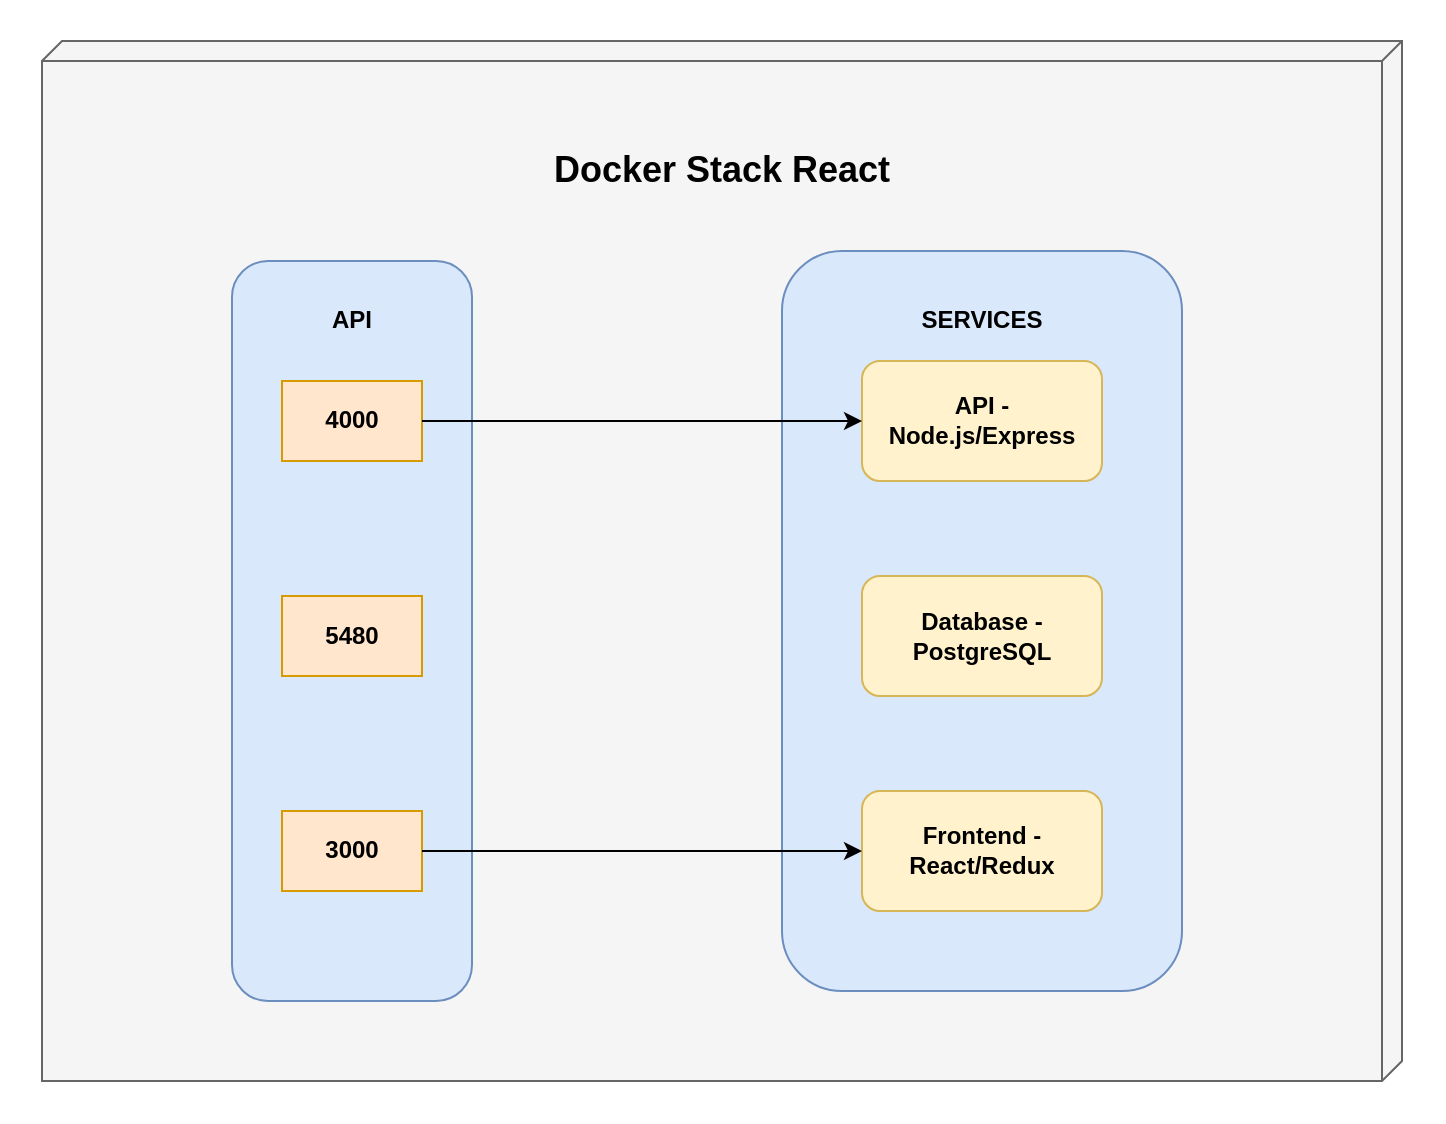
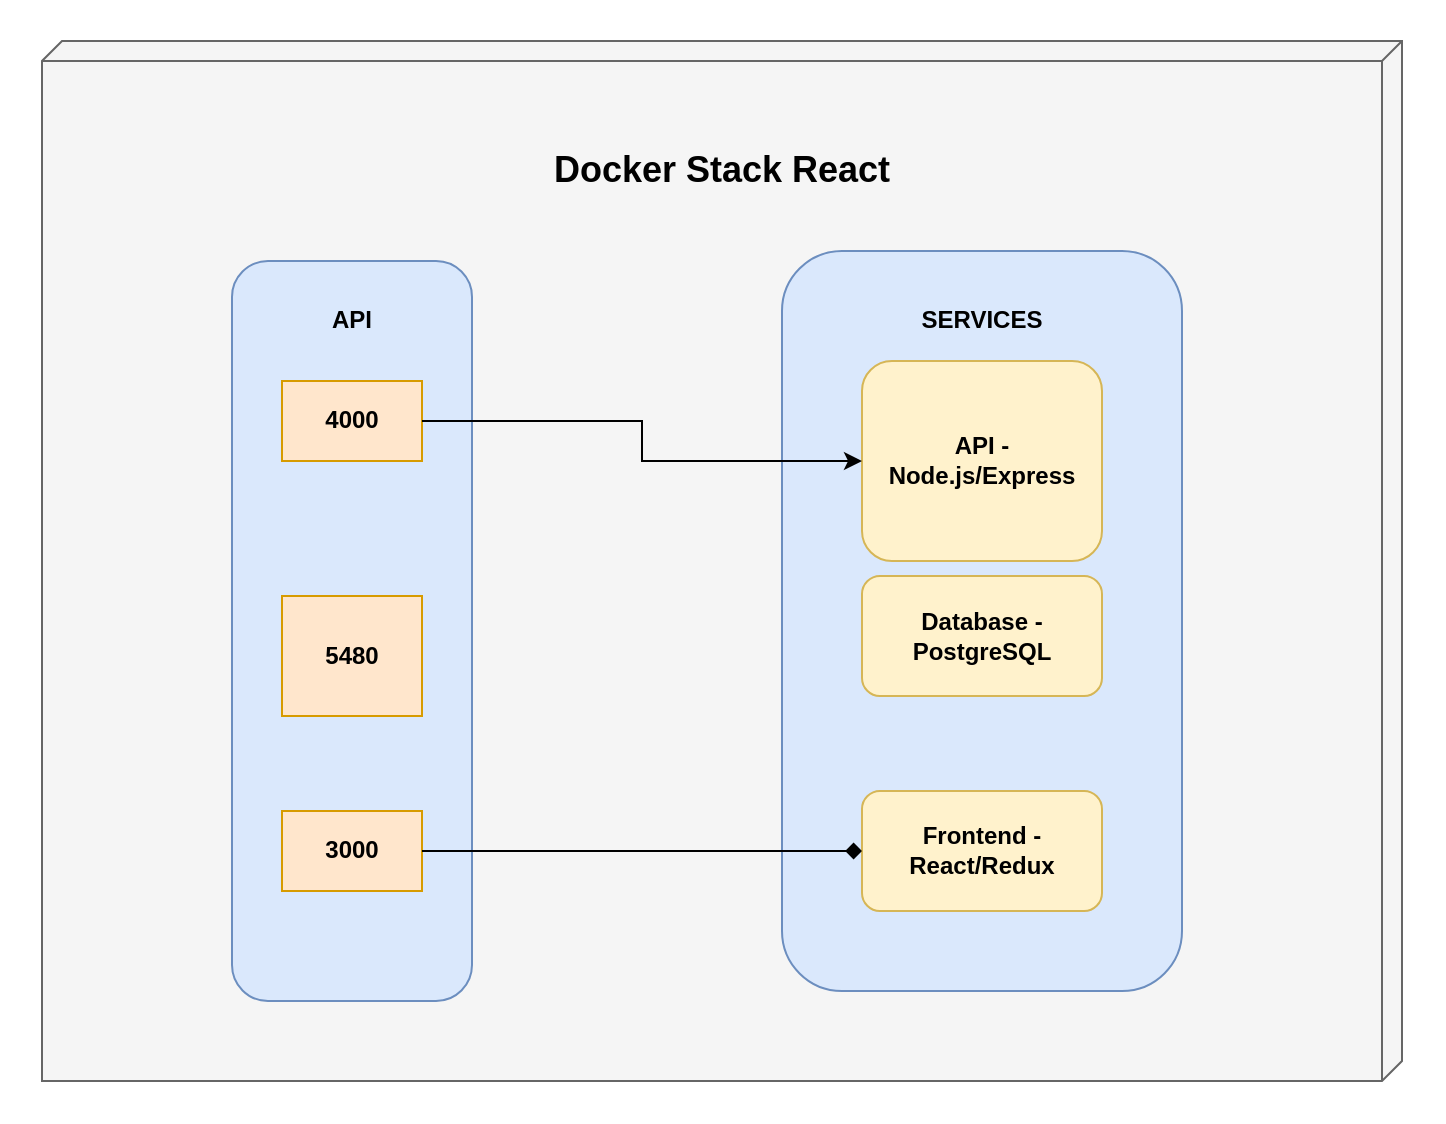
(982, 421) -> (982, 461)
(352, 636) -> (352, 656)
(846, 851) -> (845, 851)
